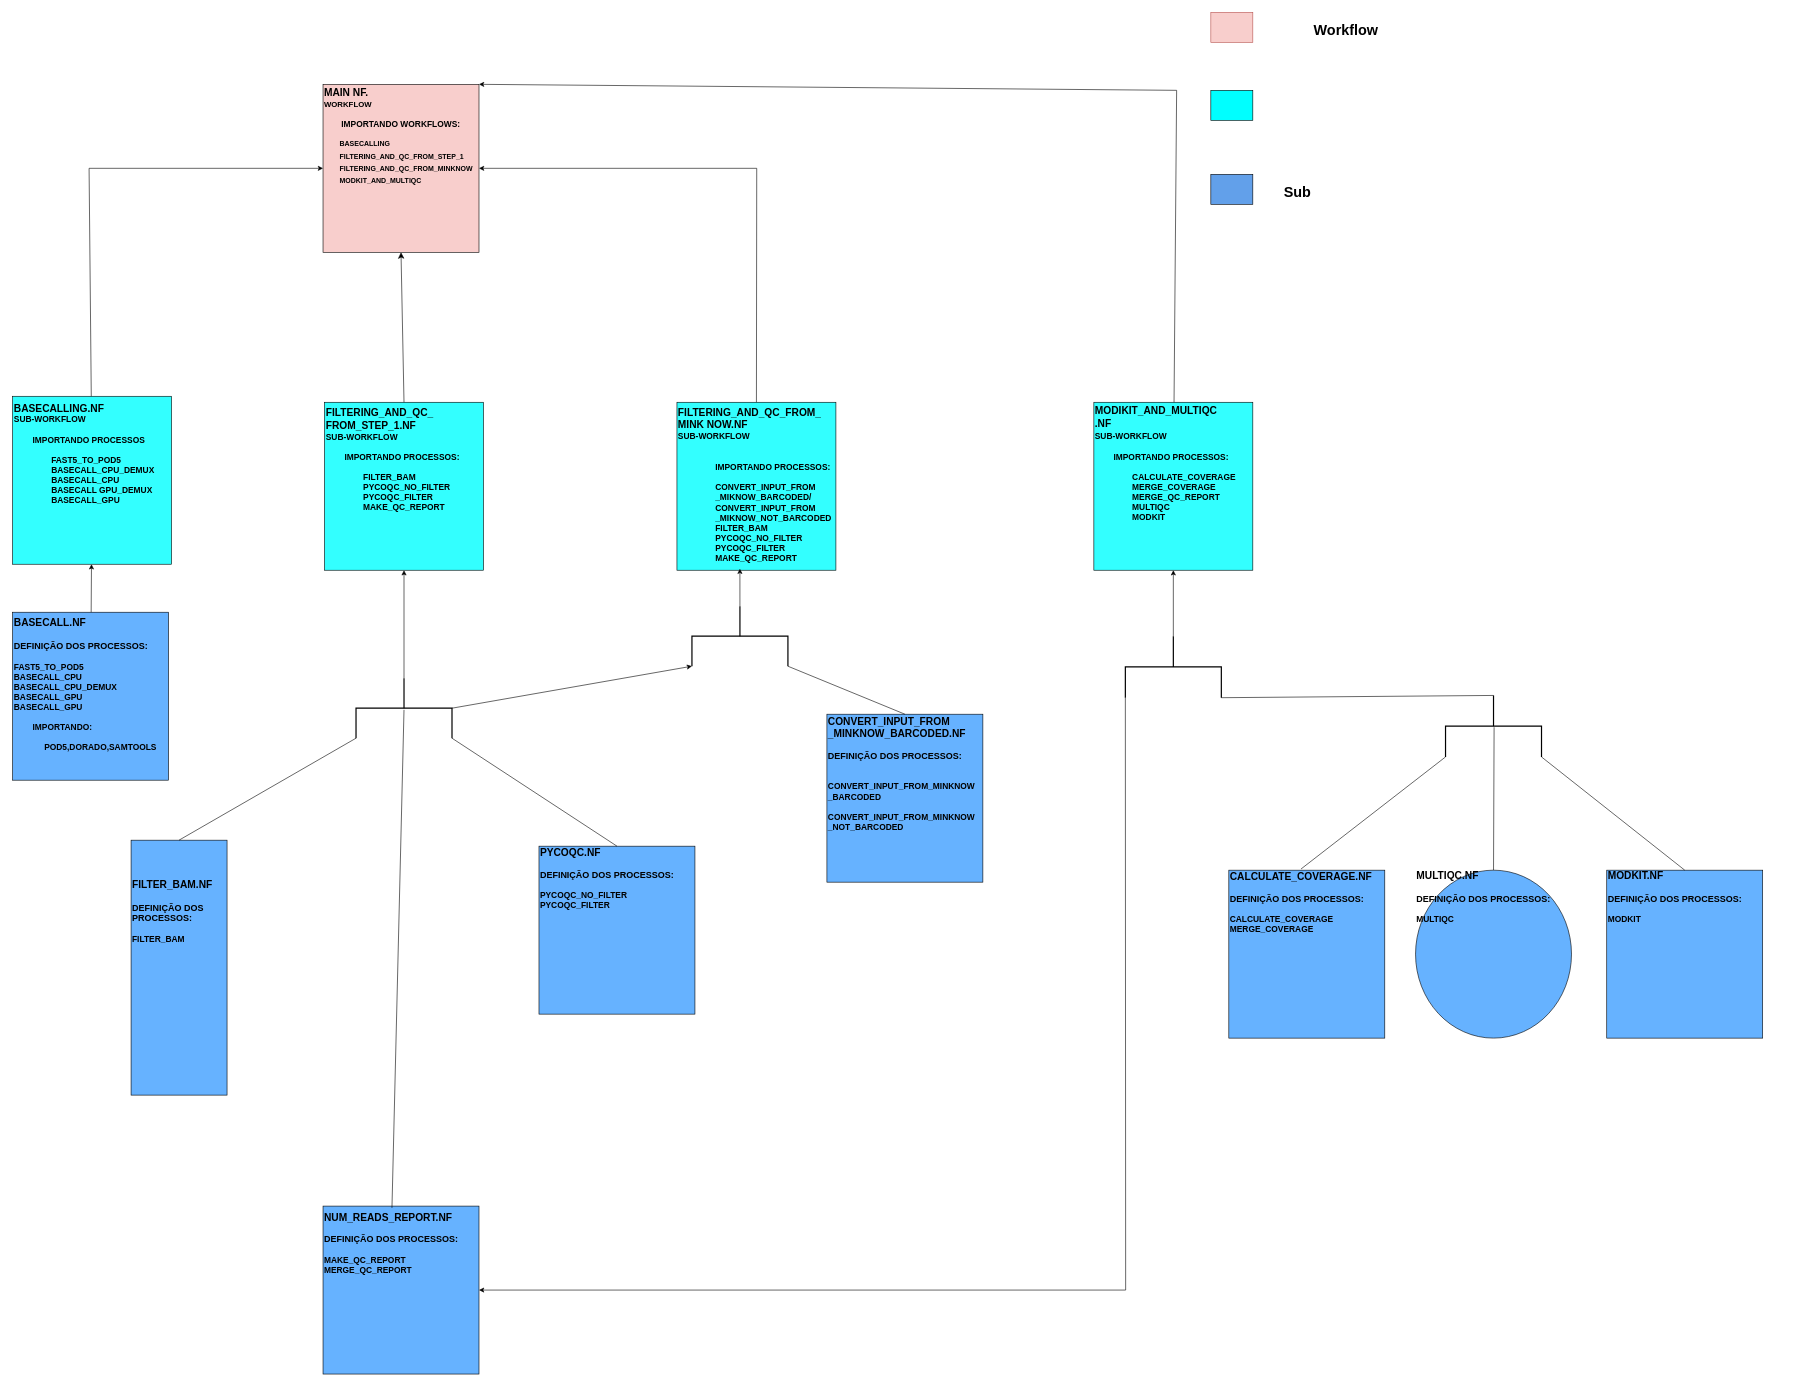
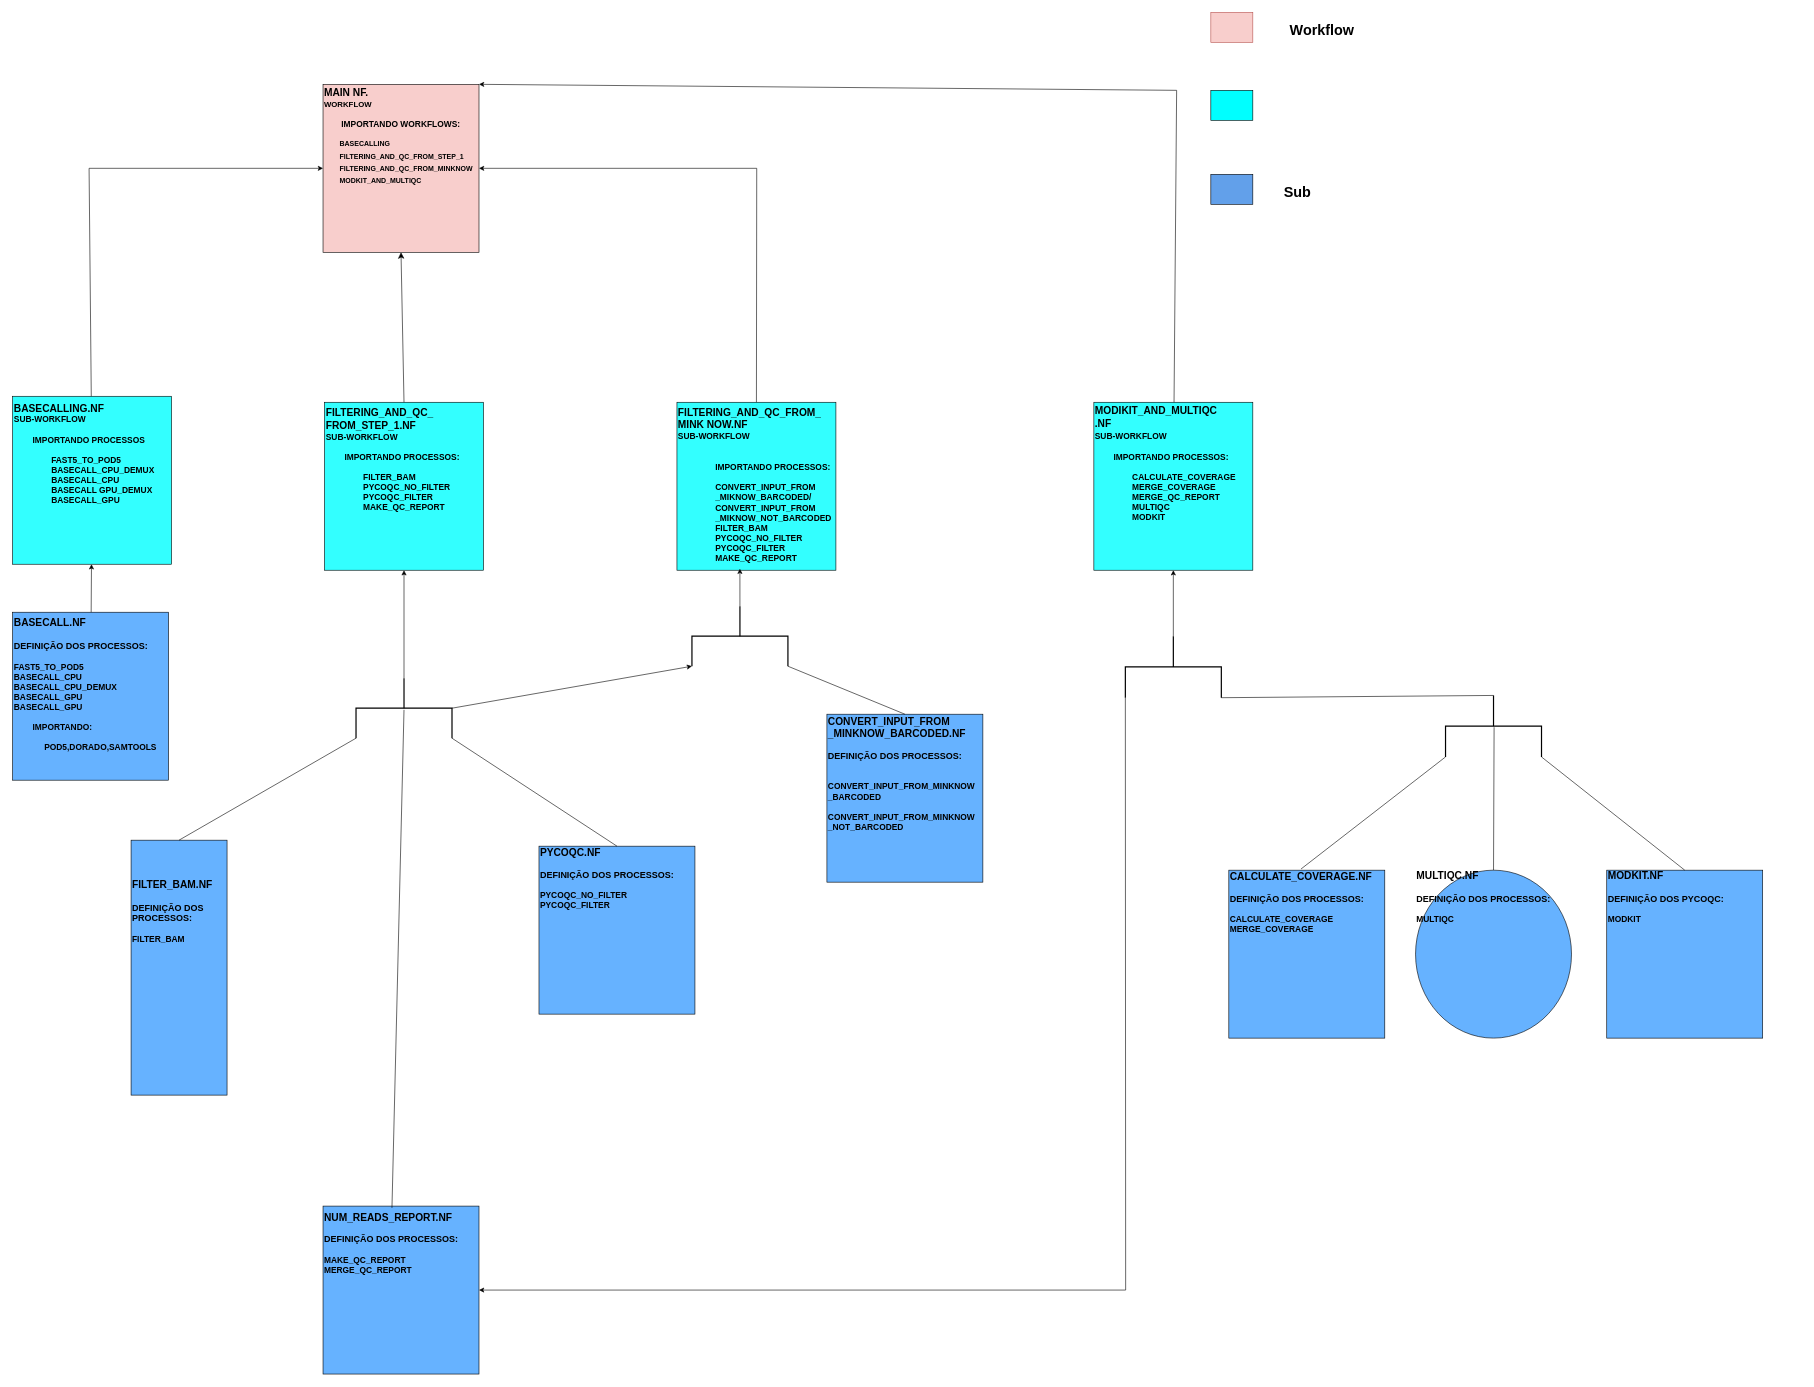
(1346, 30) -> (1322, 30)
(1661, 954) -> (1654, 954)
